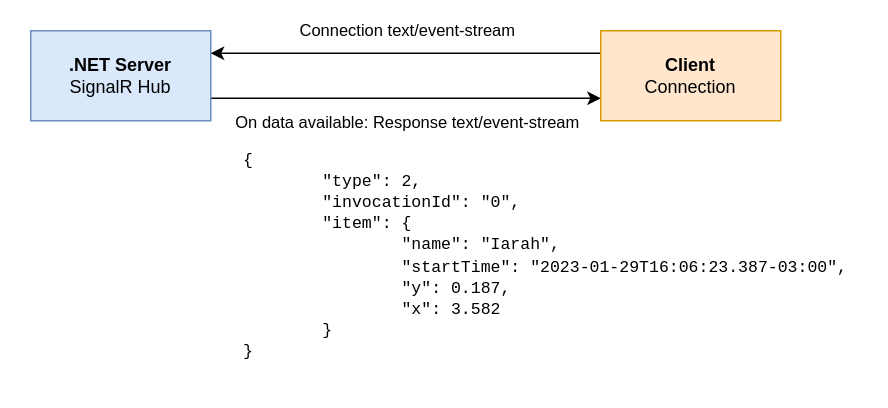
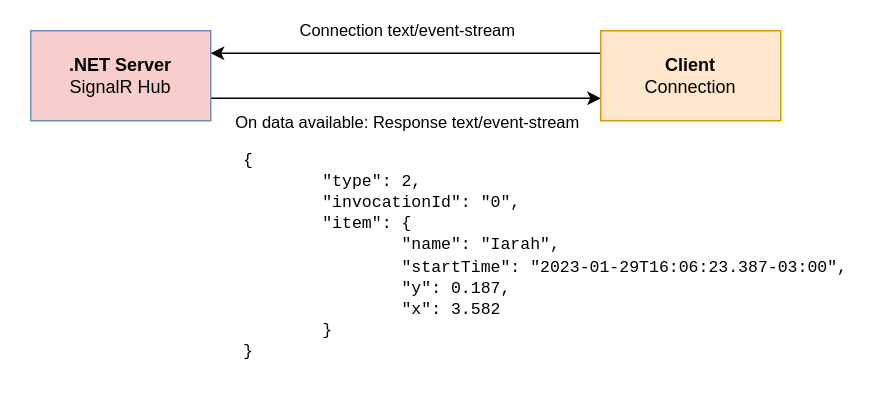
(121, 76) -> (121, 76)
